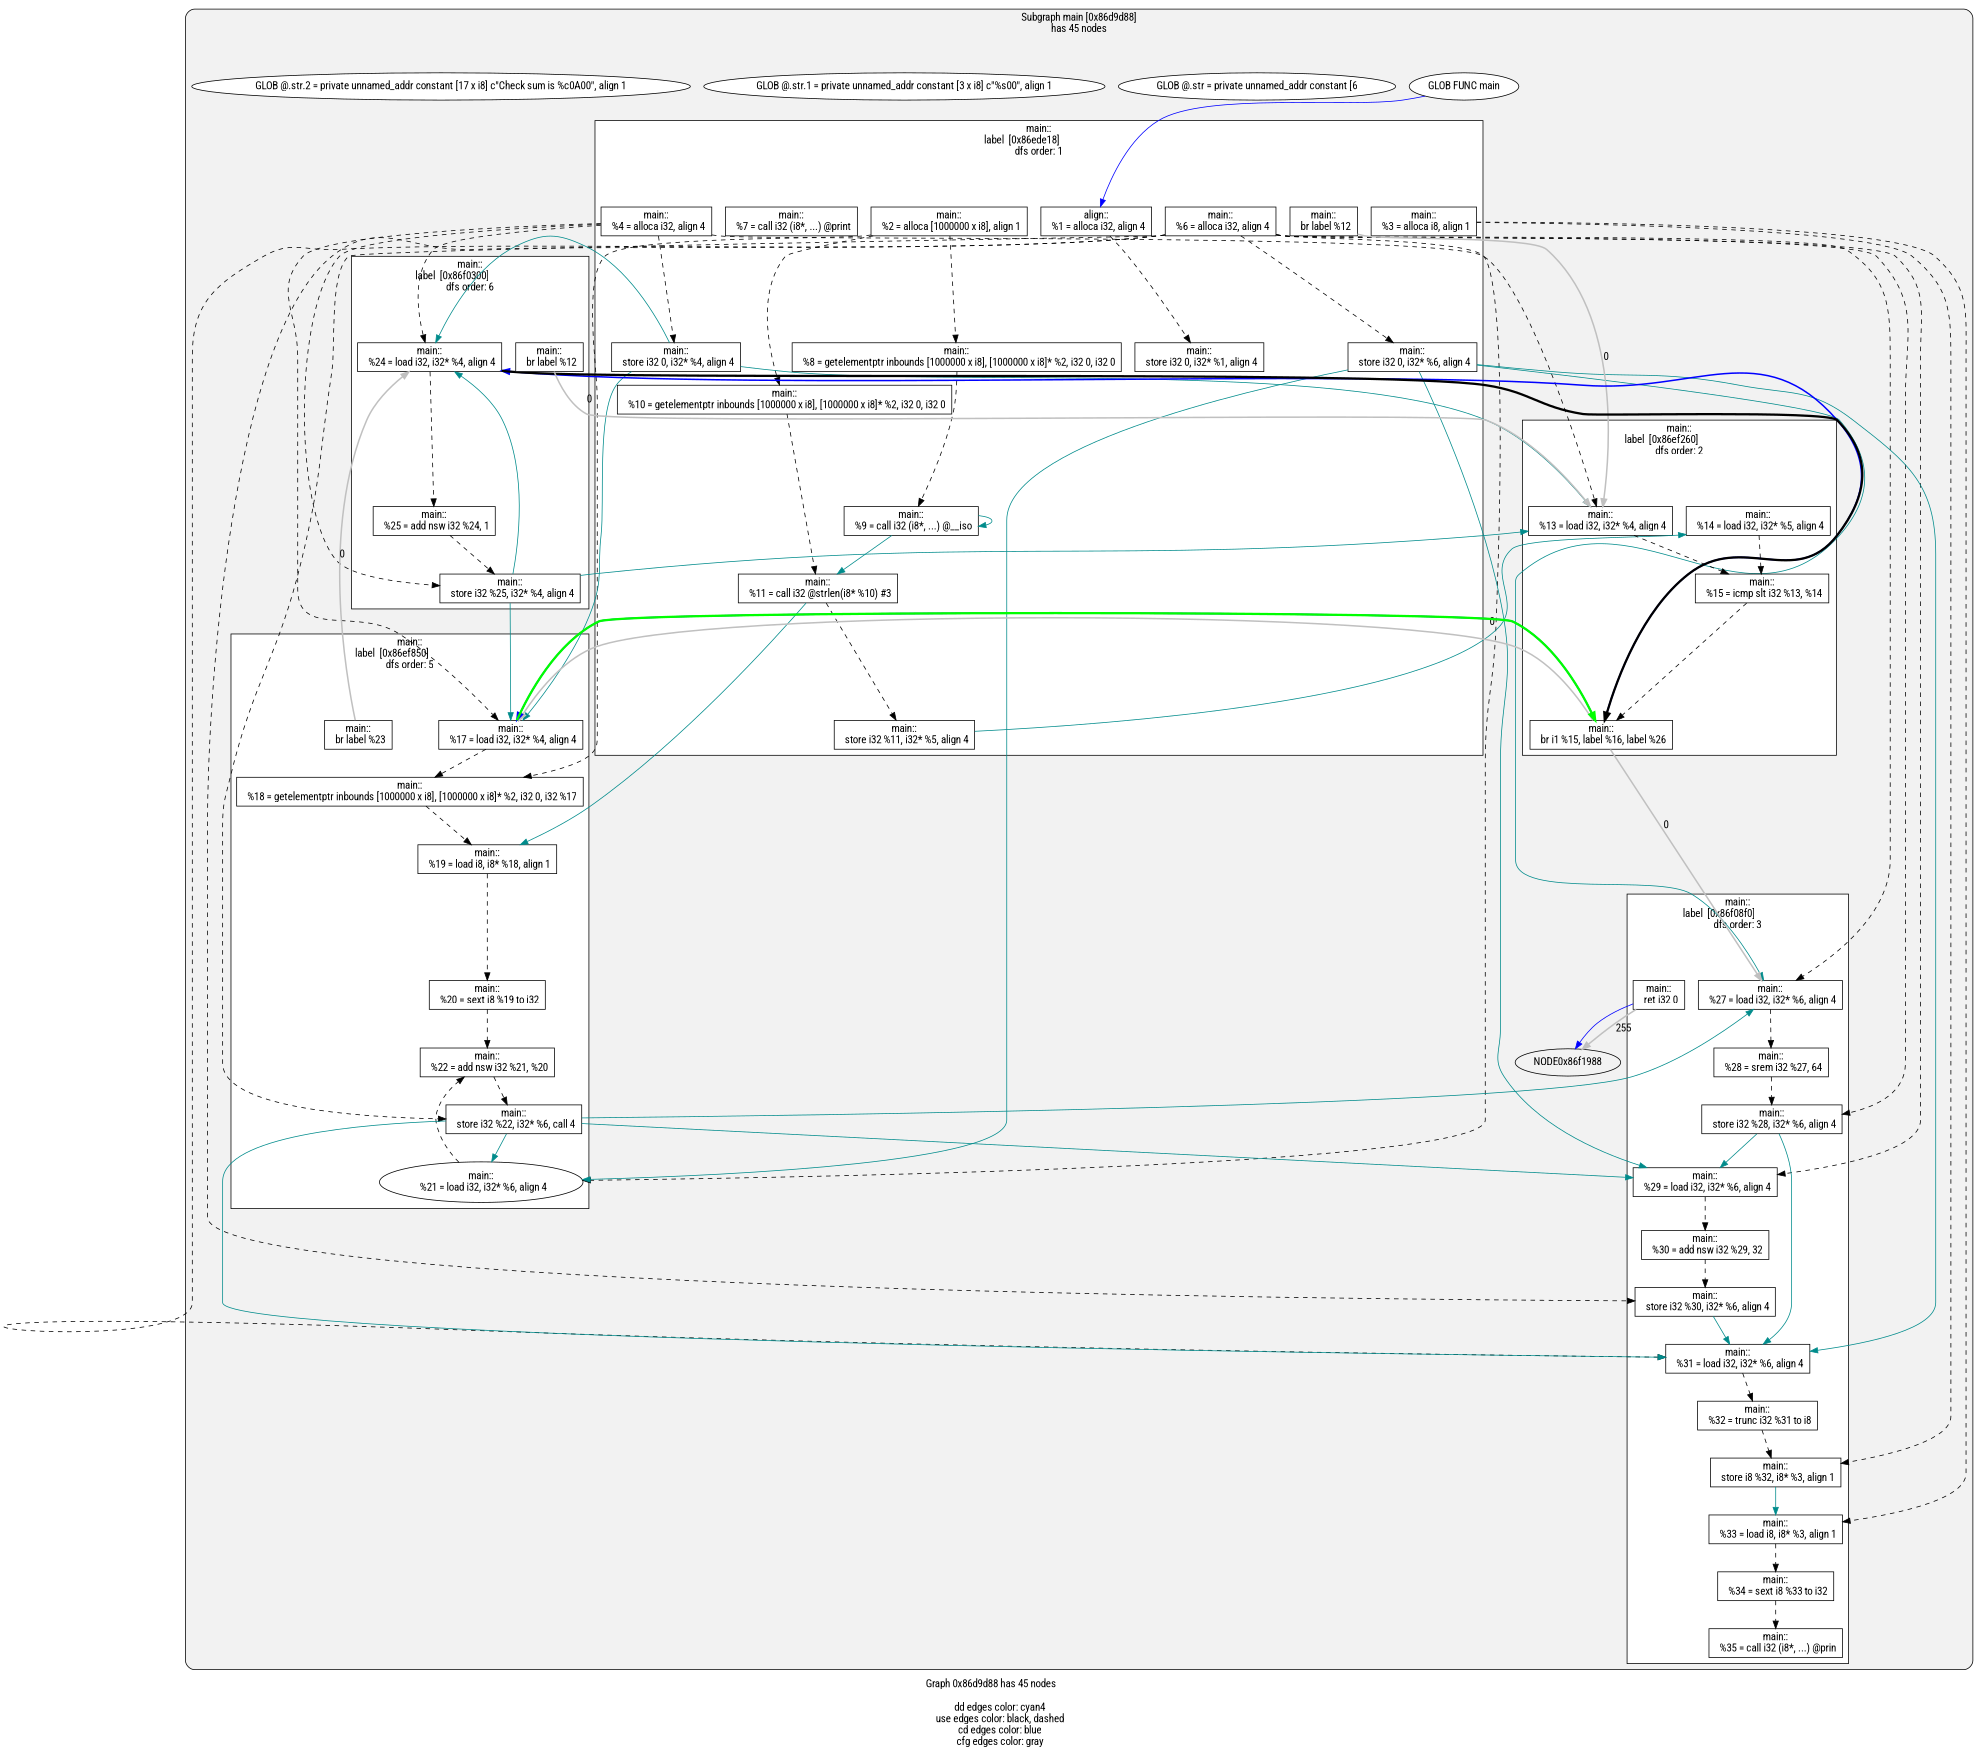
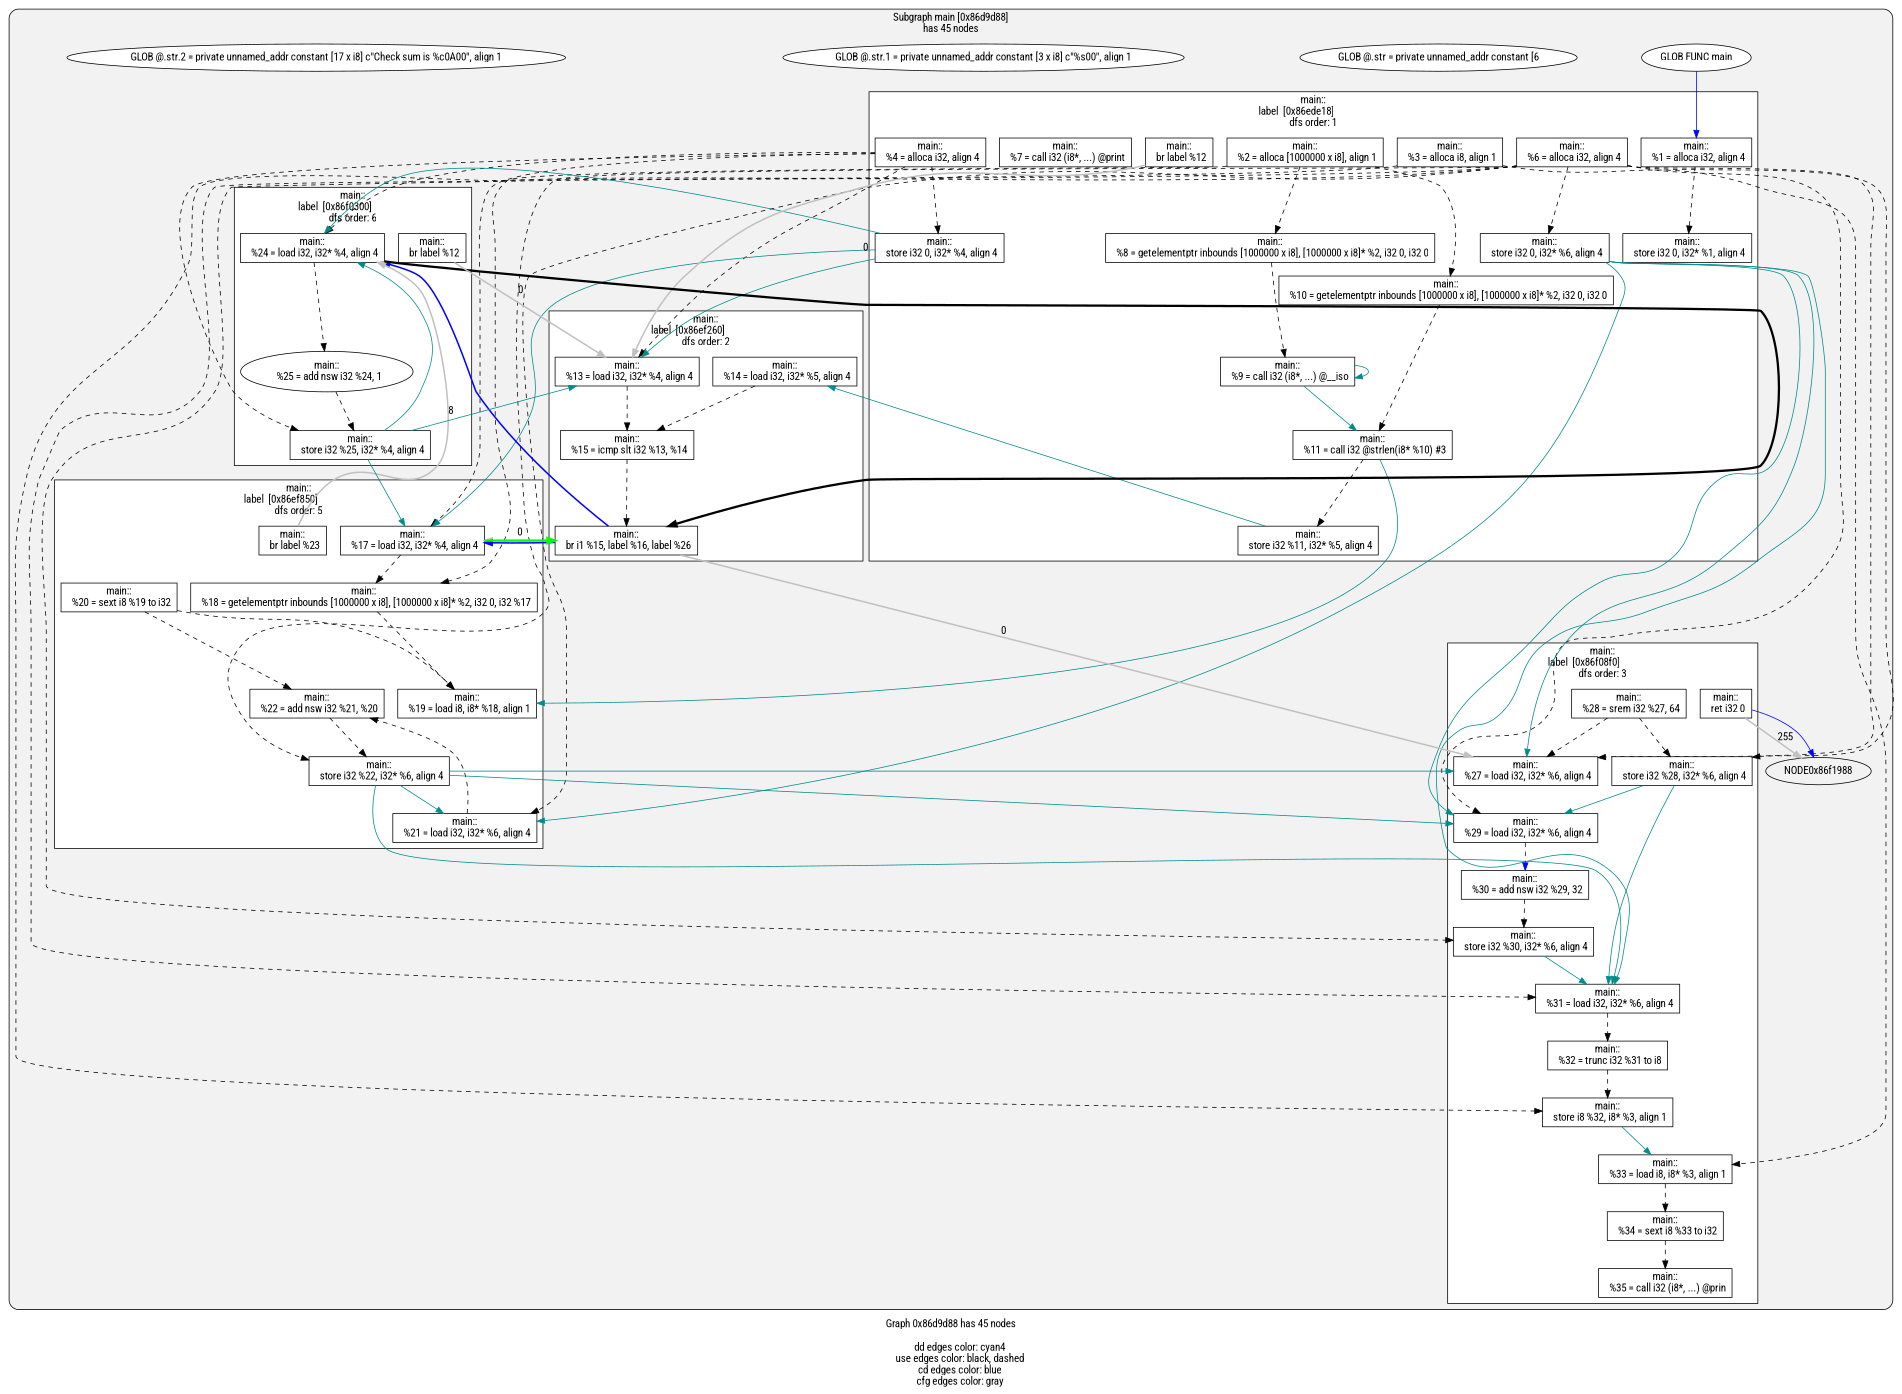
(1096, 221) -> (1696, 152)
(434, 521) -> (327, 372)
(342, 555) -> (451, 411)
(487, 923) -> (292, 620)
(1771, 1025) -> (1581, 735)
(514, 1119) -> (379, 771)
(481, 1182) -> (465, 828)
(1705, 1210) -> (1525, 853)
